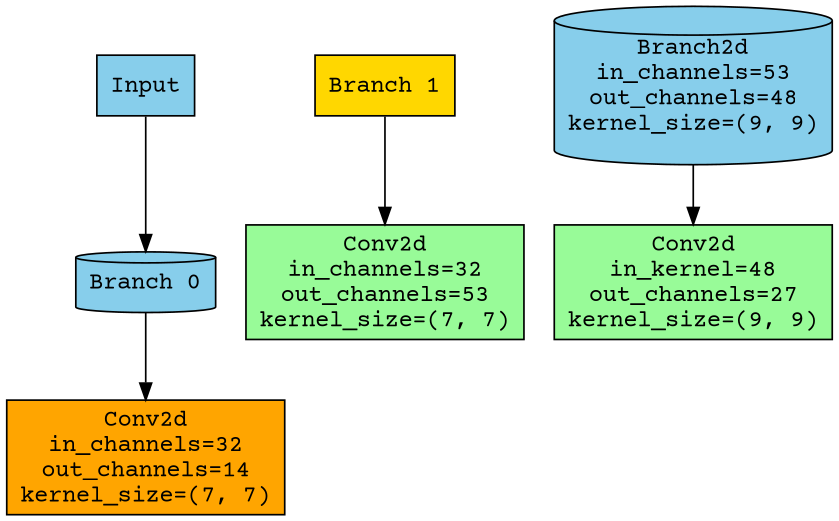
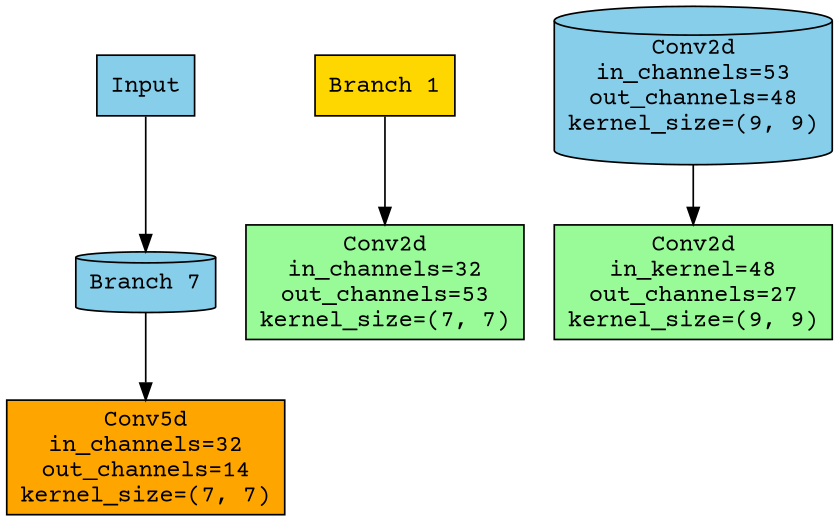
(693, 85) -> (693, 85)
(146, 282) -> (146, 282)
(146, 457) -> (146, 457)
